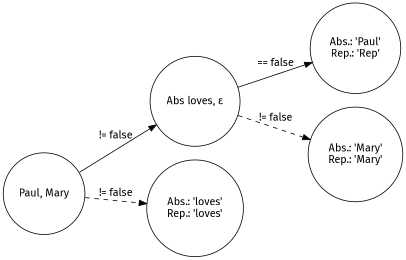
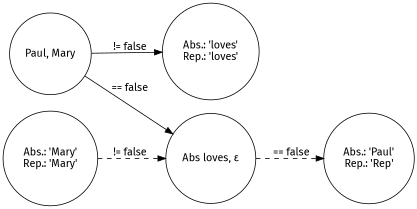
(271, 76) -> (286, 158)
(271, 126) -> (128, 158)
(116, 136) -> (130, 88)
(112, 200) -> (123, 53)
